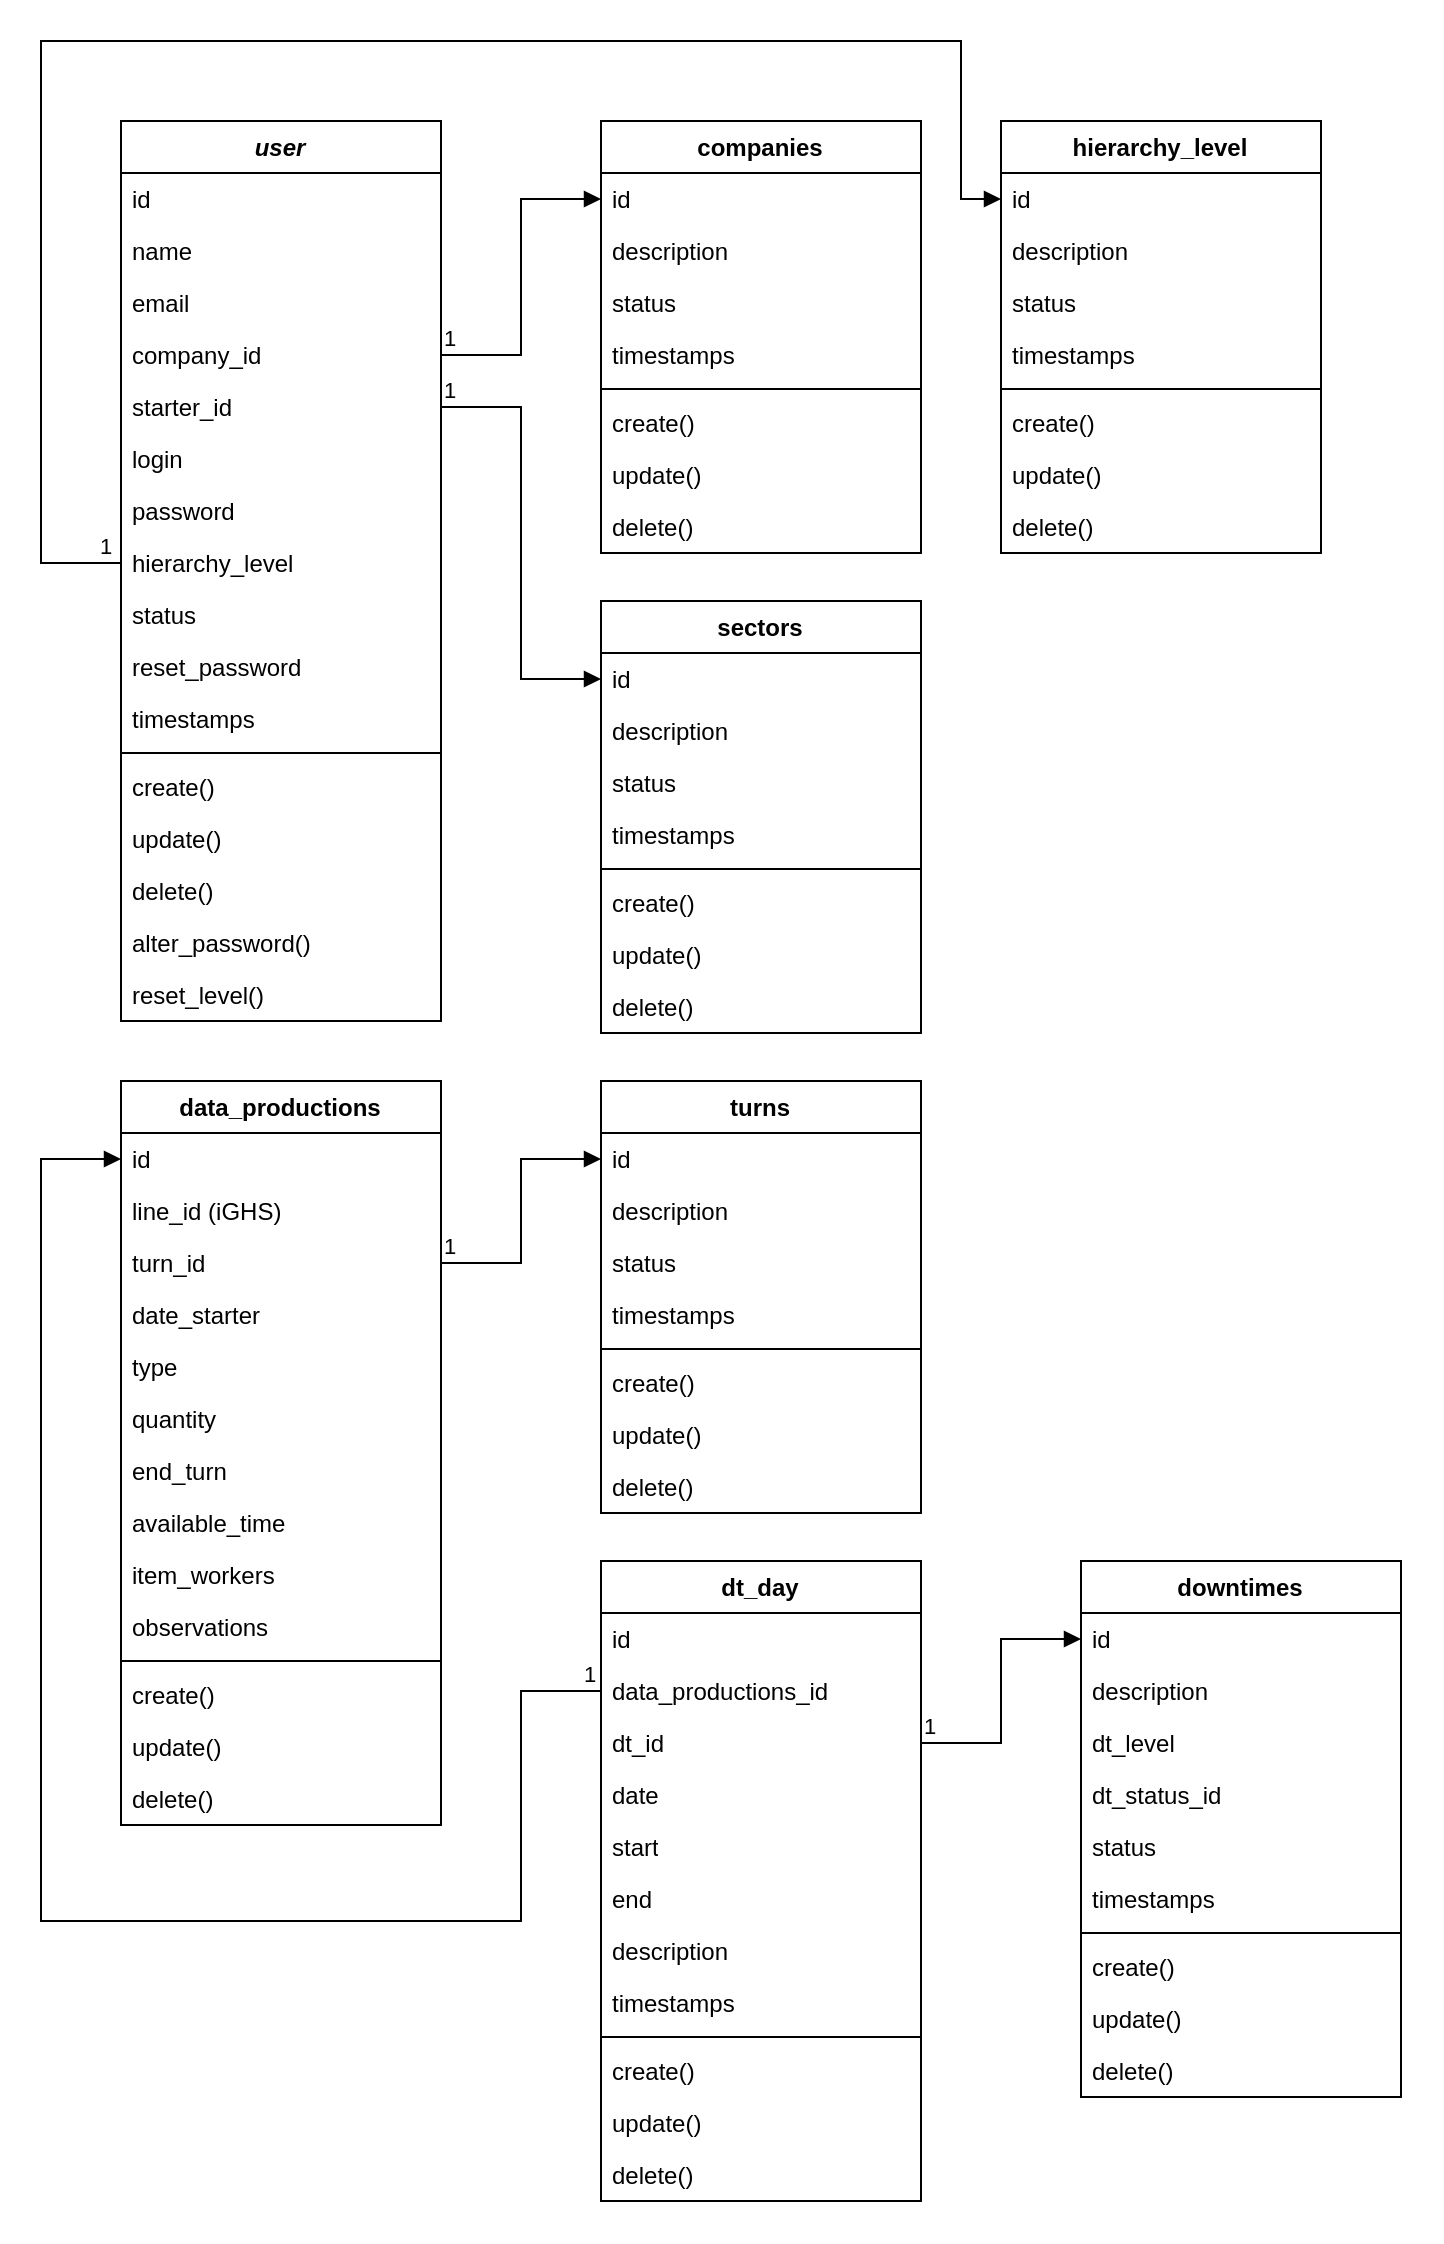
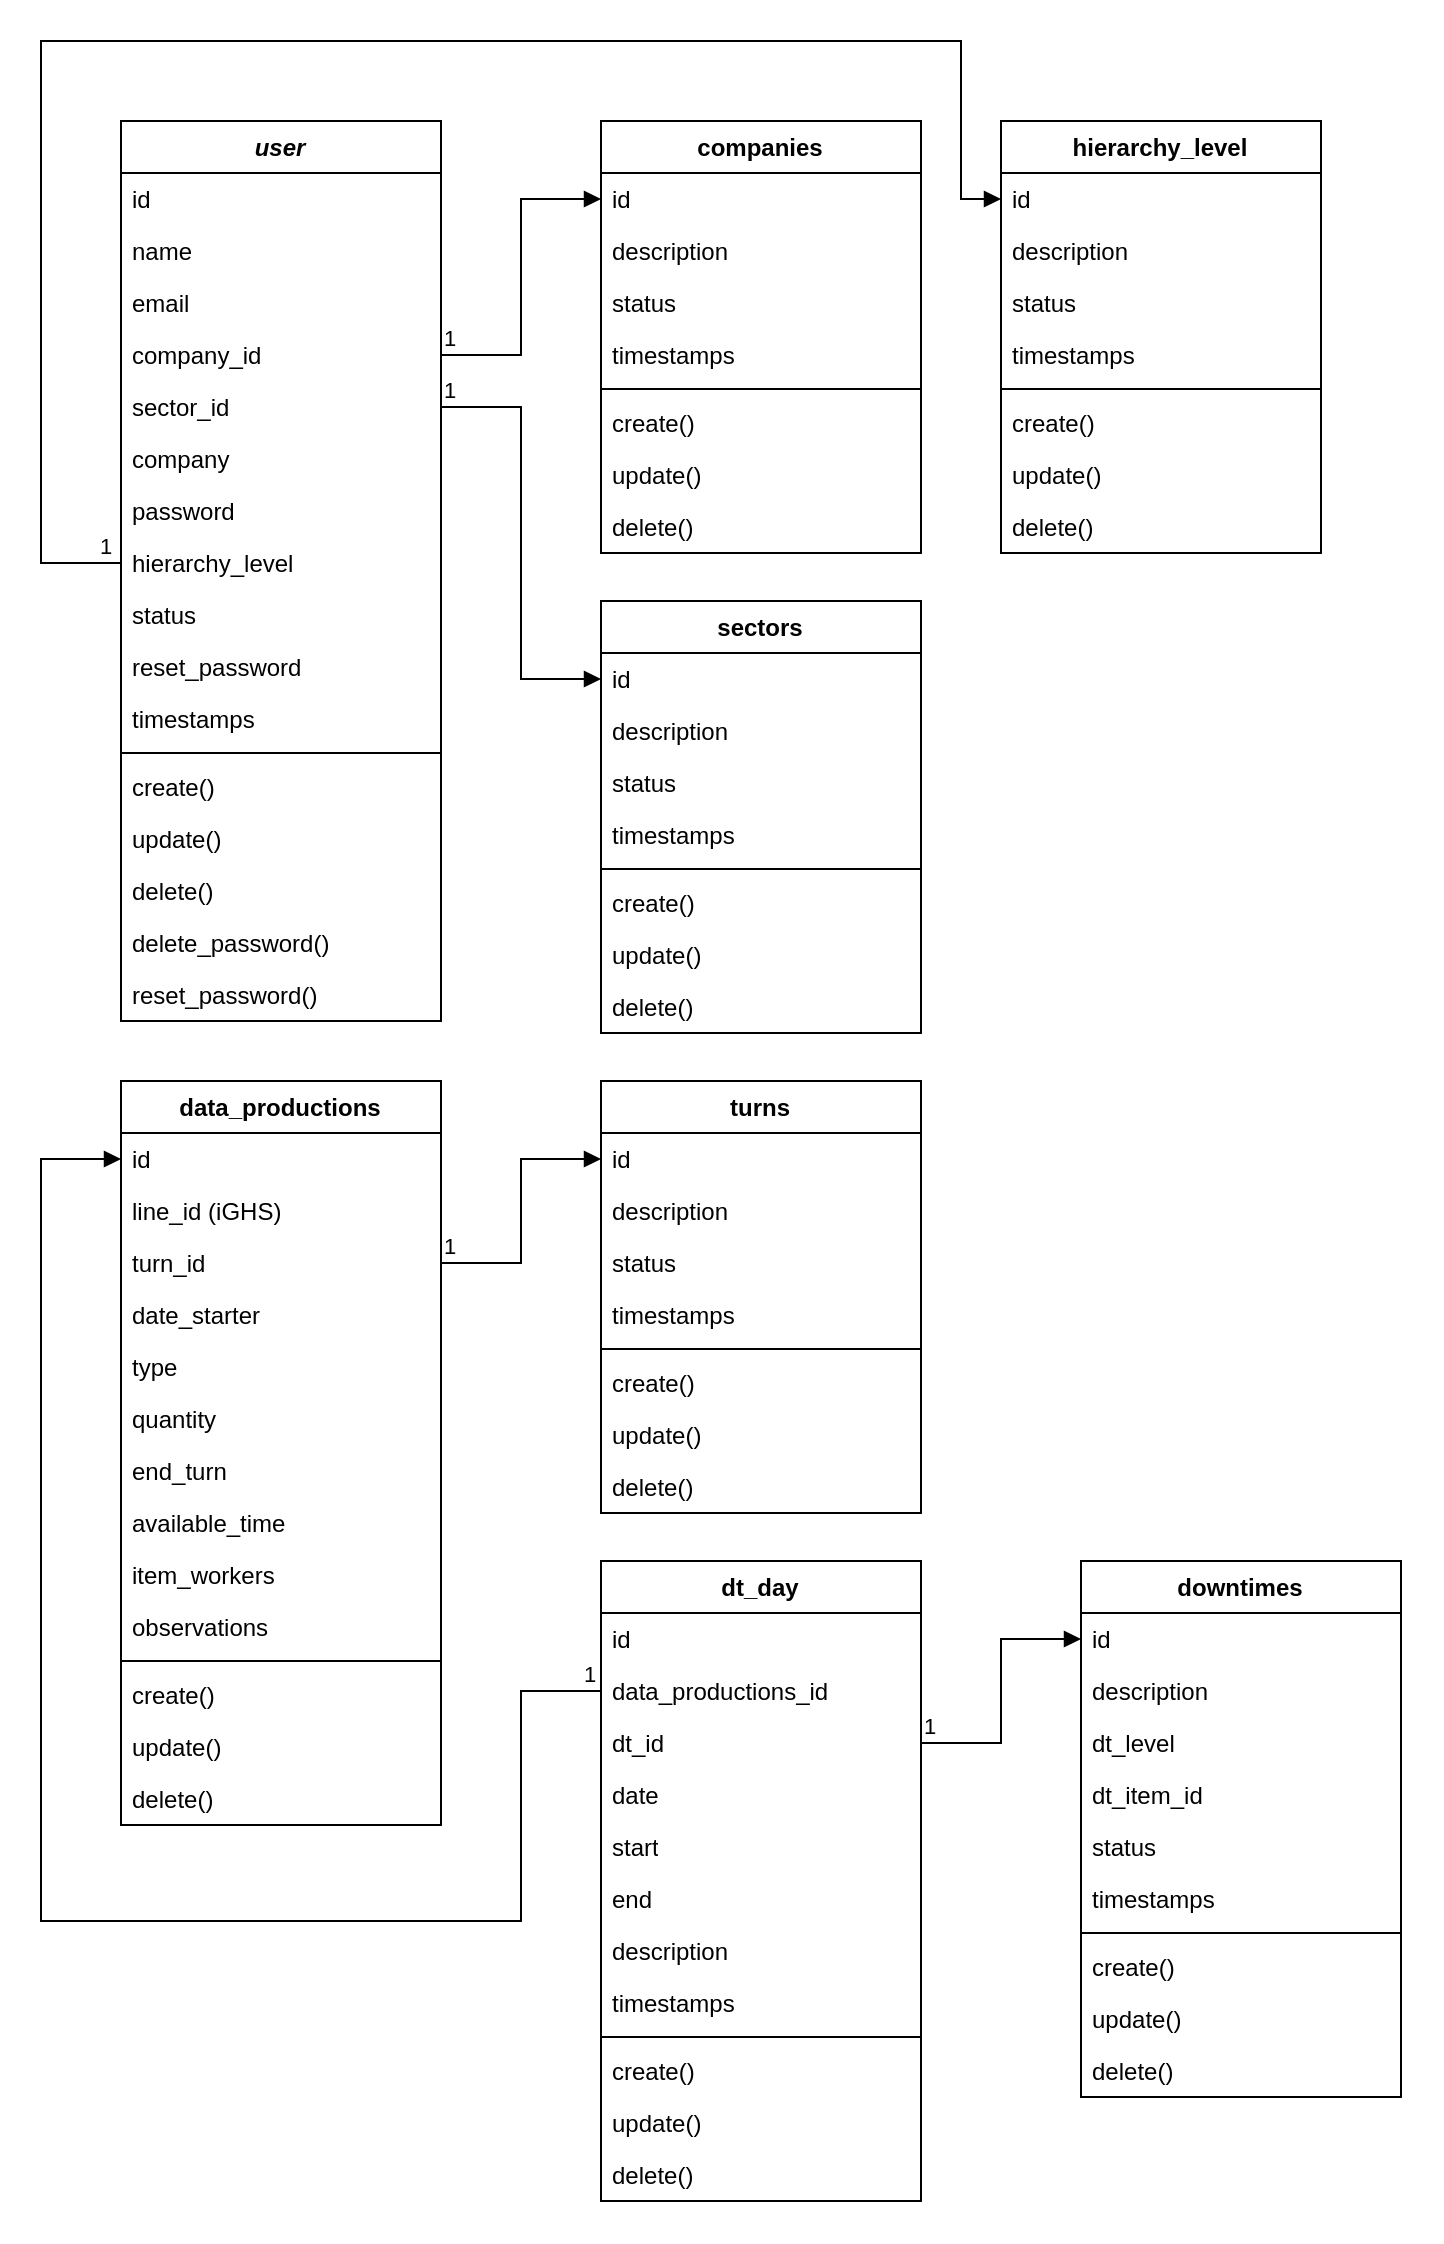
(197, 409) -> (190, 409)
(159, 460) -> (179, 460)
(237, 945) -> (244, 945)
(214, 997) -> (241, 997)
(1171, 1797) -> (1154, 1797)
